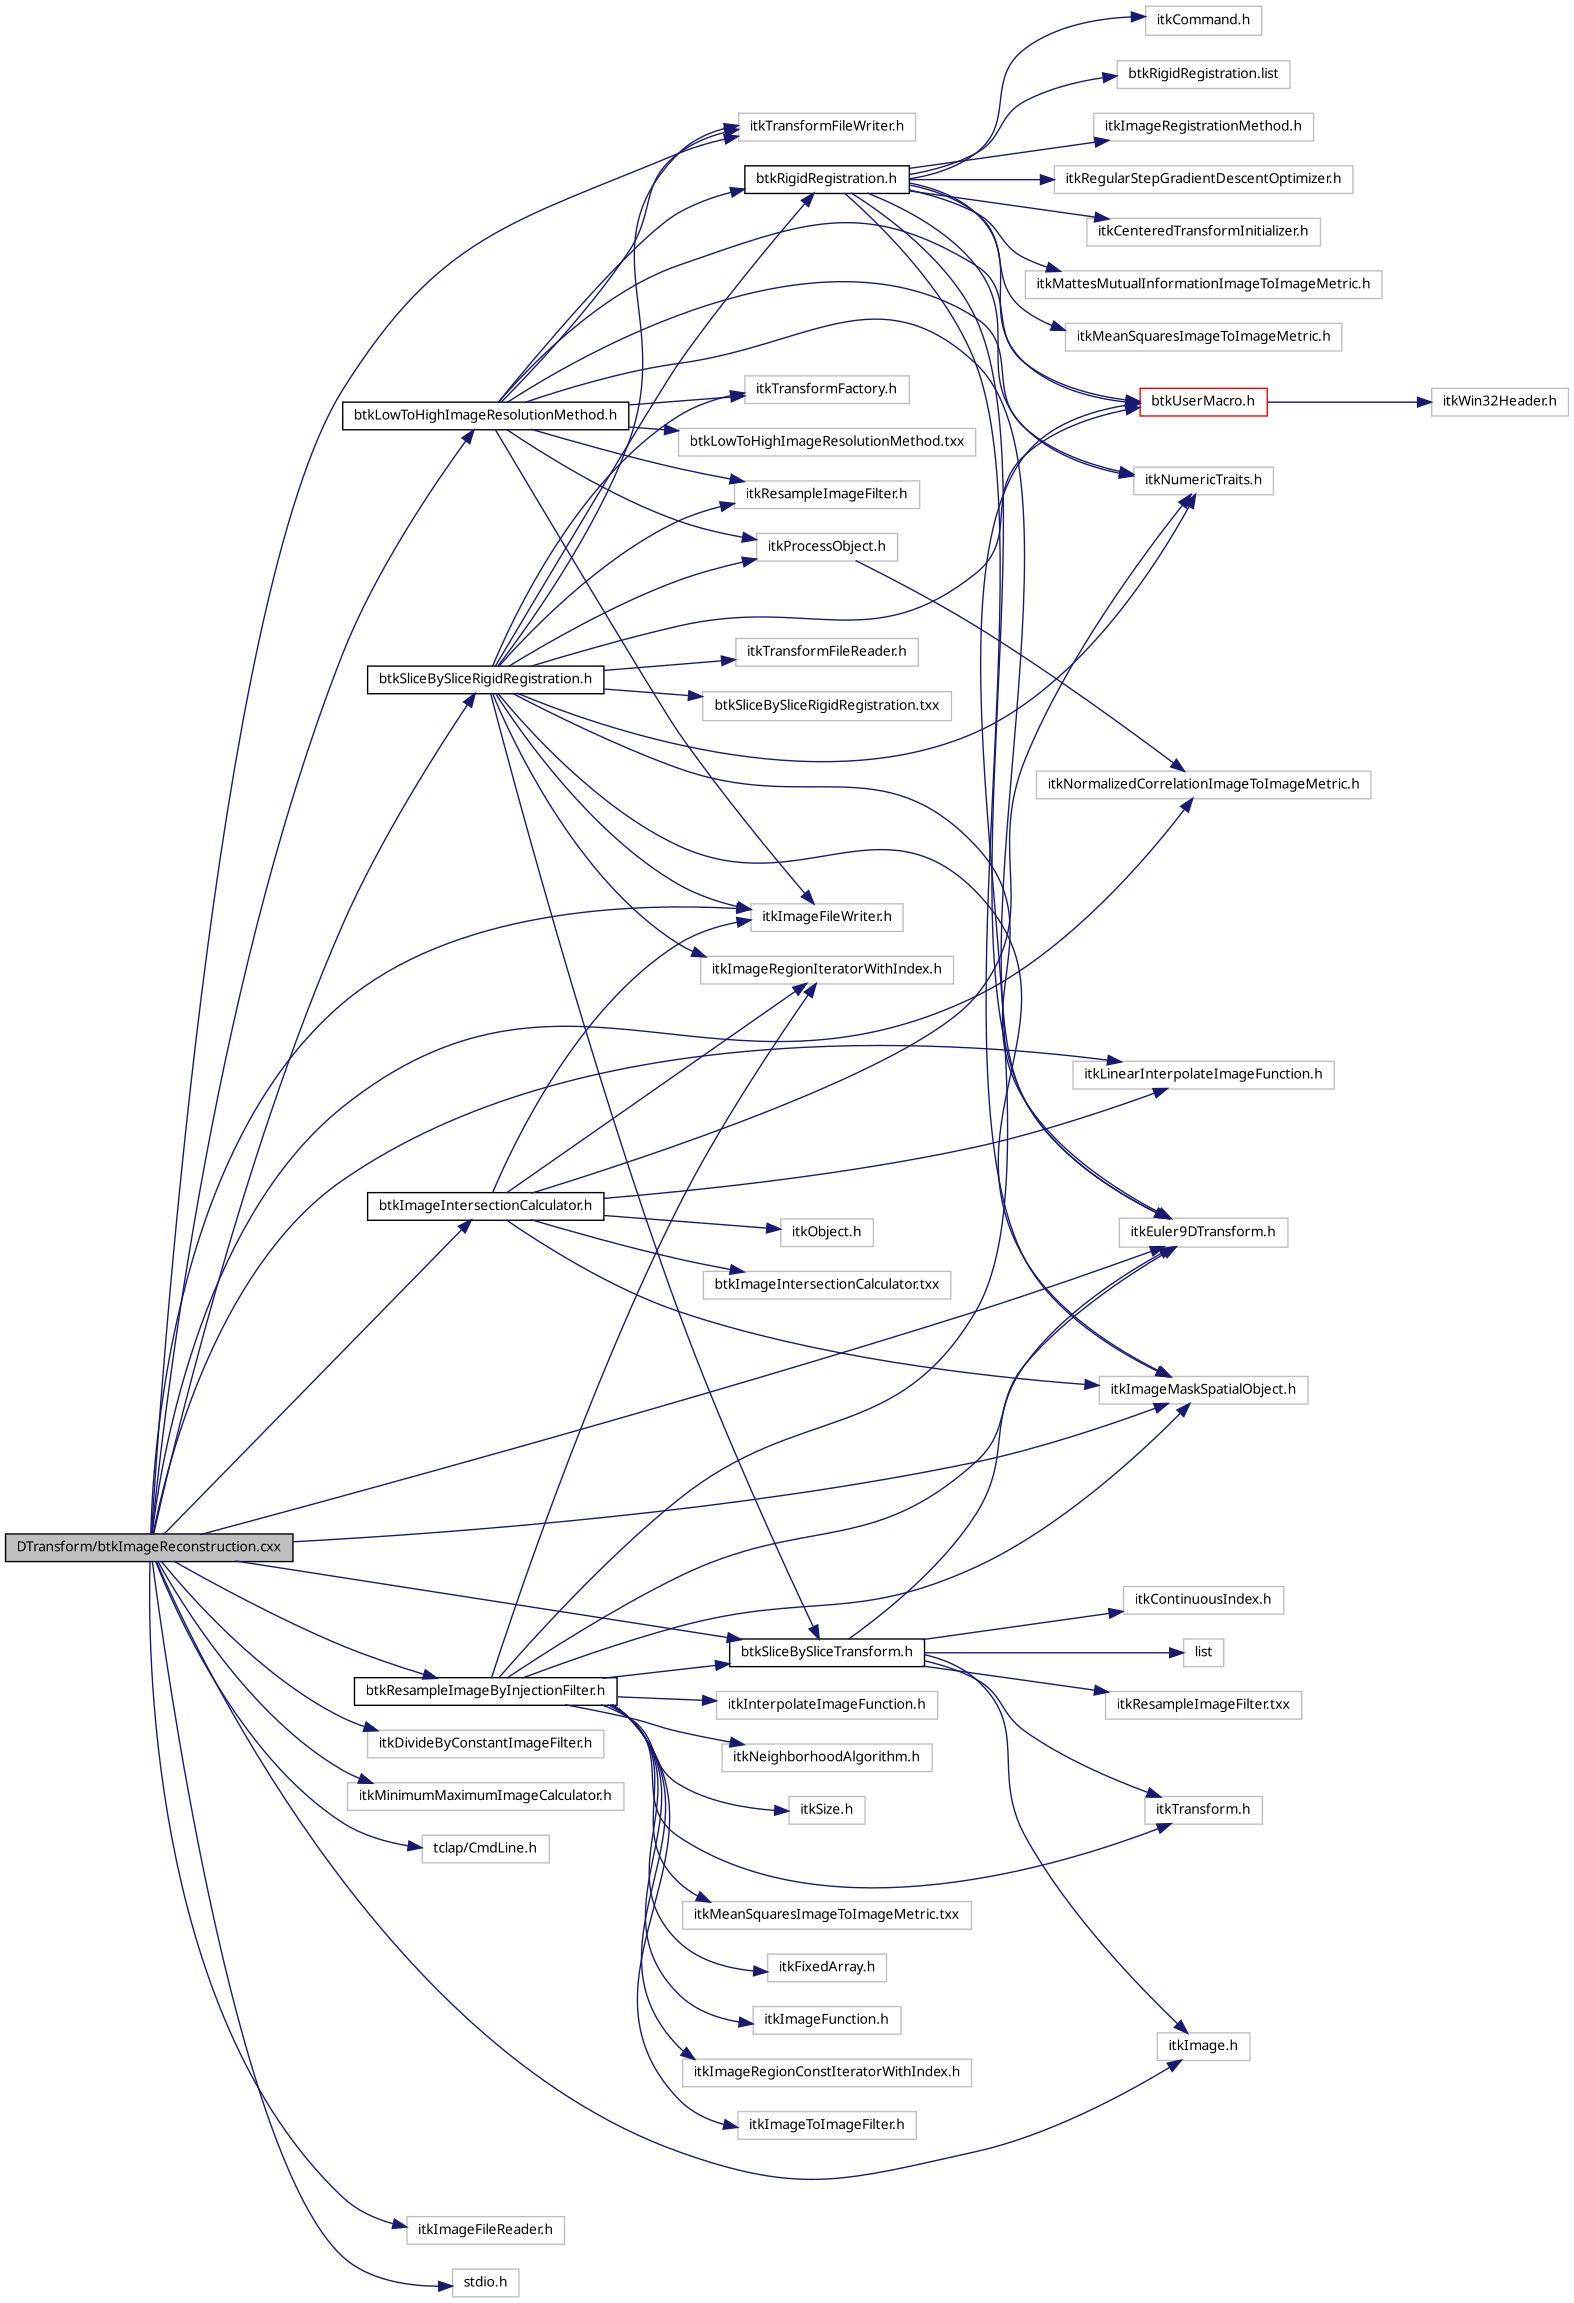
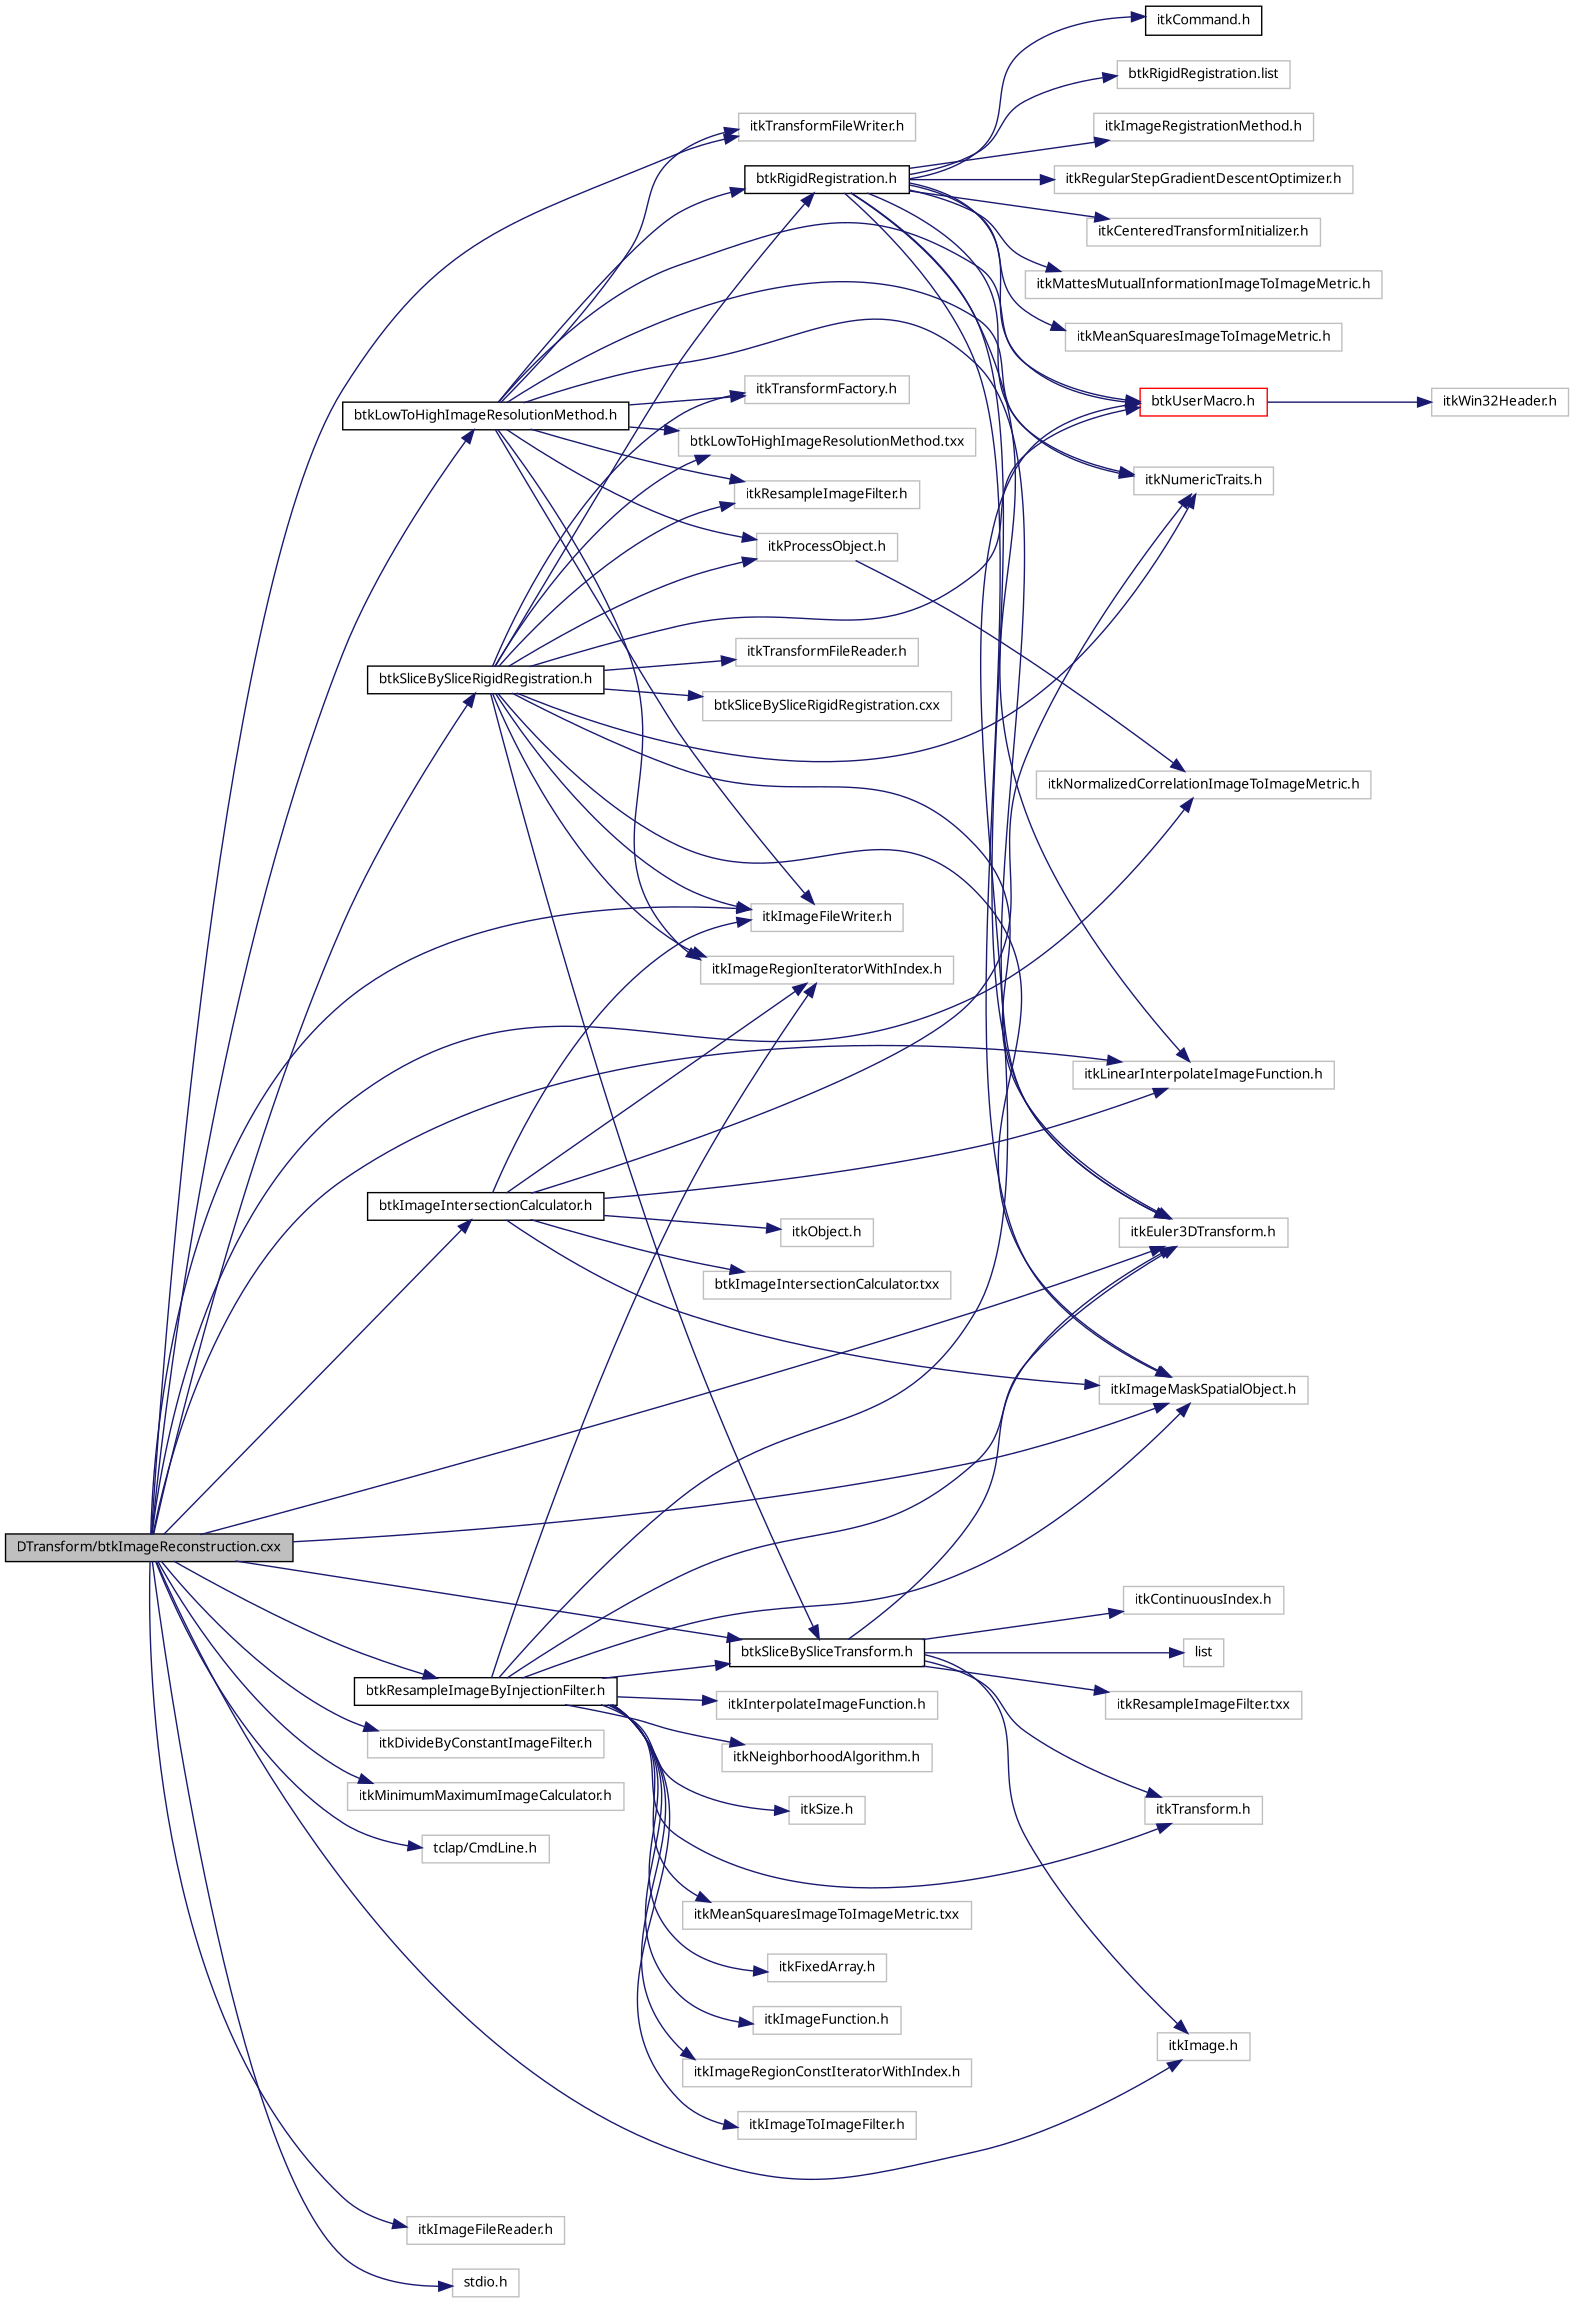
(1204, 21) -> (1204, 21)
(641, 381) -> (586, 544)
none -> (1013, 521)
none -> (636, 681)
(827, 706) -> (827, 706)
(1204, 1233) -> (1204, 1233)
